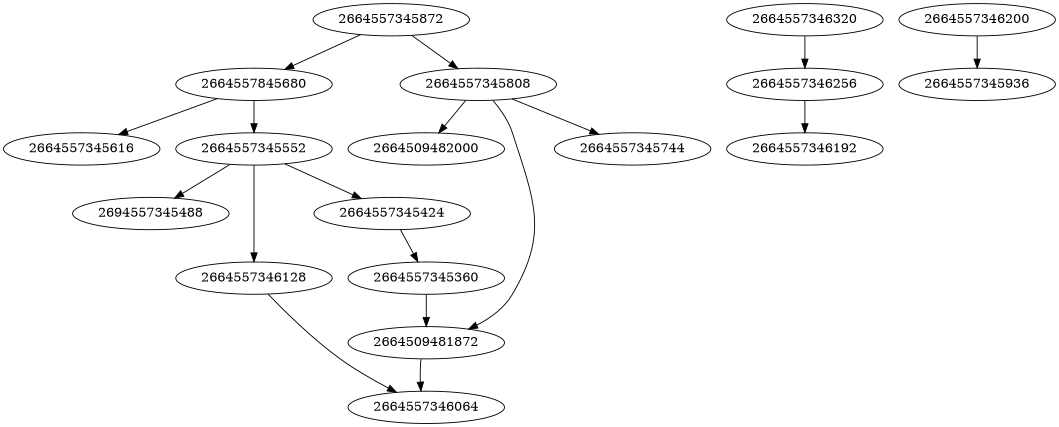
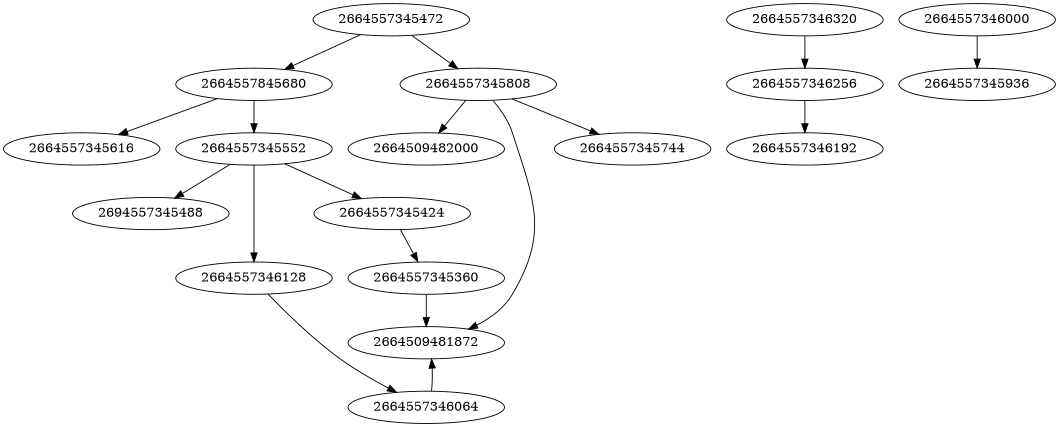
(391, 20) -> (391, 20)
(977, 20) -> (977, 20)
(420, 371) -> (432, 380)
